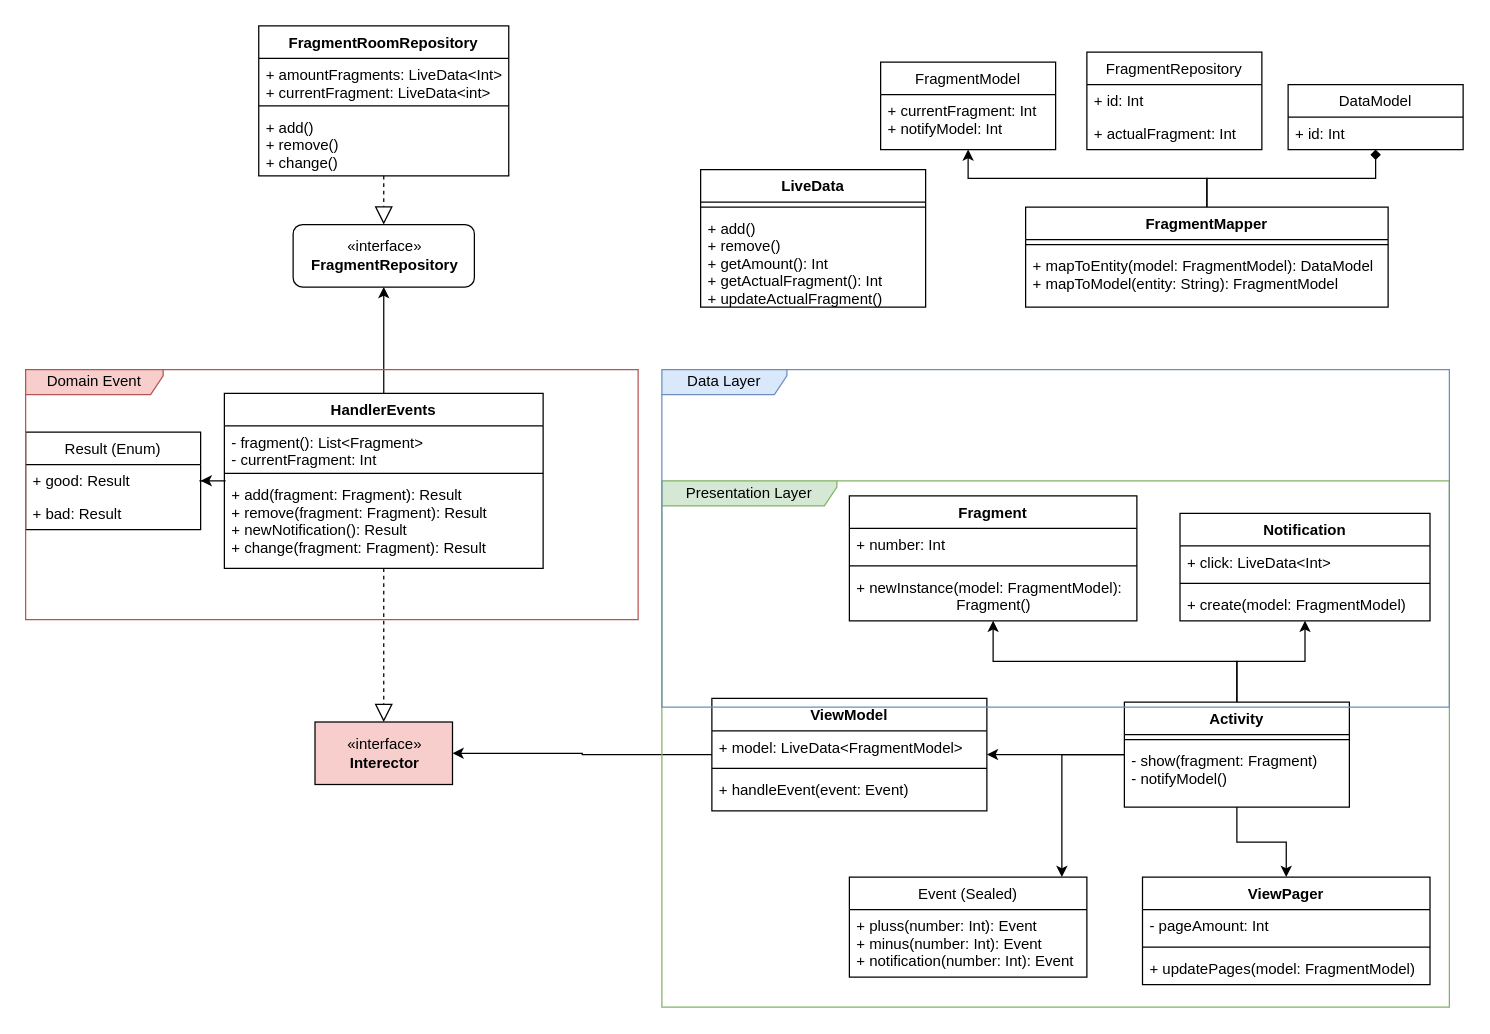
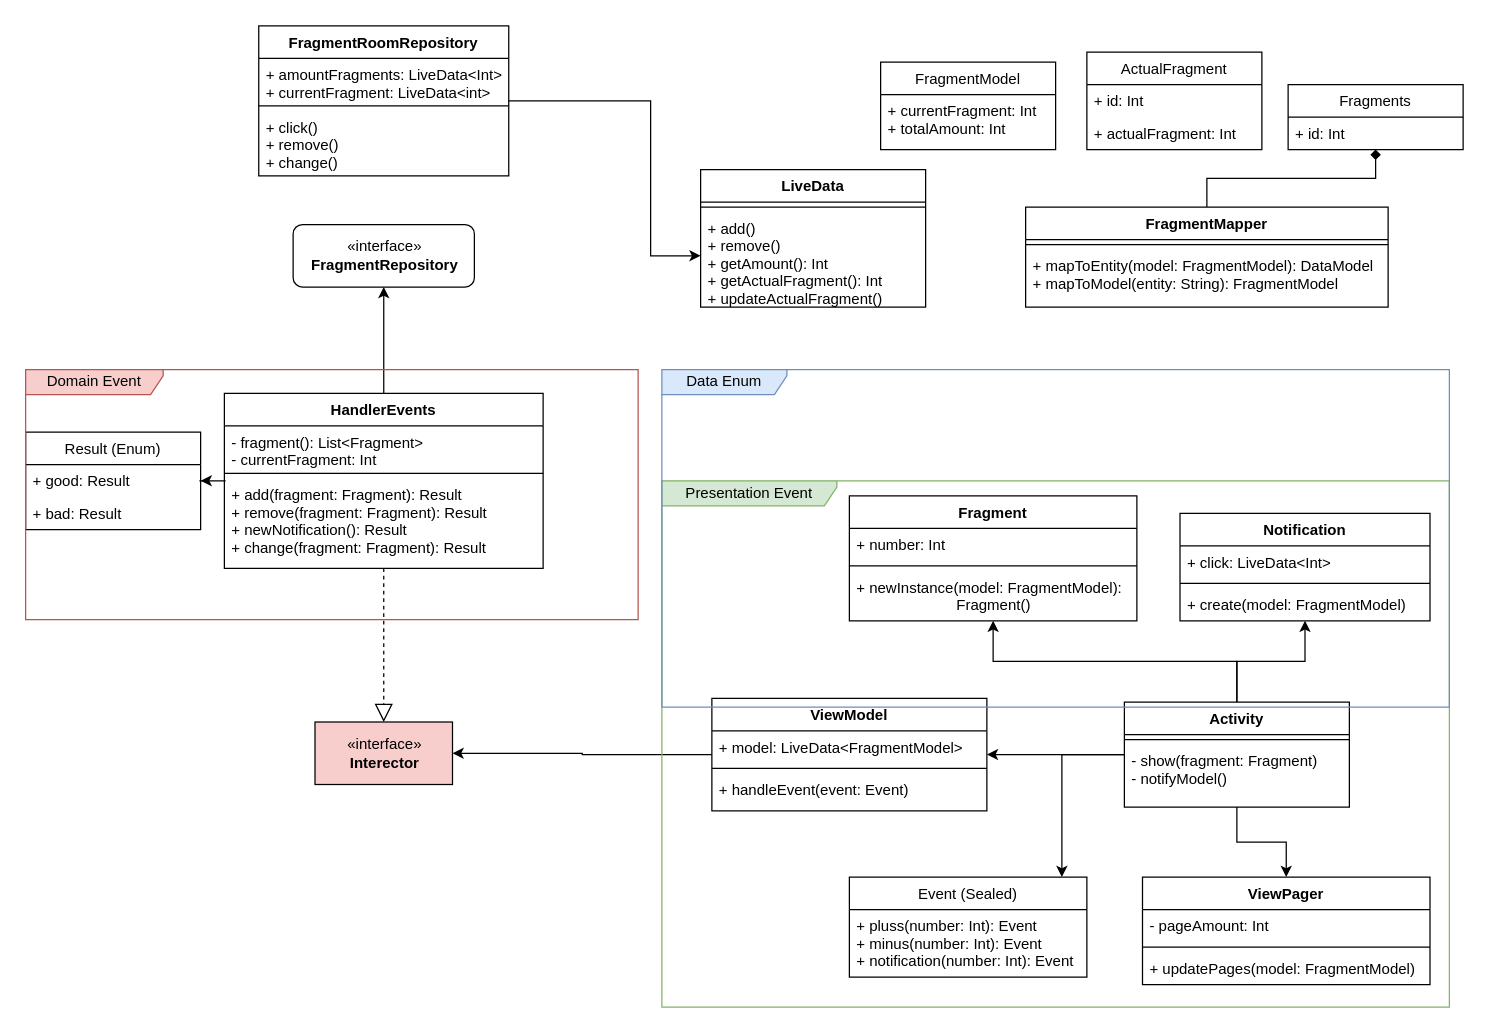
(1174, 69) -> (1174, 69)
(1375, 101) -> (1375, 101)
(974, 111) -> (974, 111)
(293, 128) -> (298, 128)
none -> (651, 129)
(1075, 178) -> none
(384, 192) -> none
(724, 382) -> (724, 382)
(749, 493) -> (749, 493)
